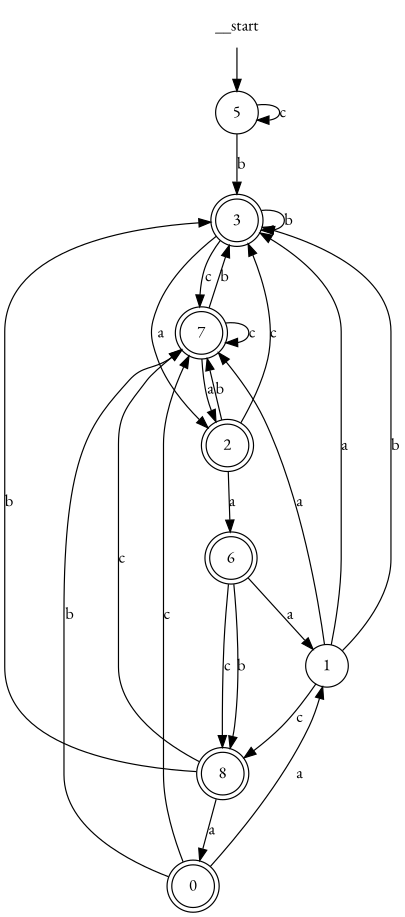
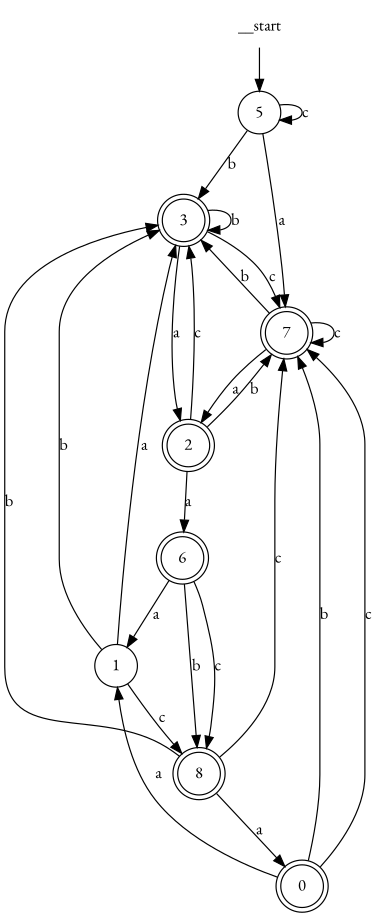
(293, 496) -> (275, 214)
